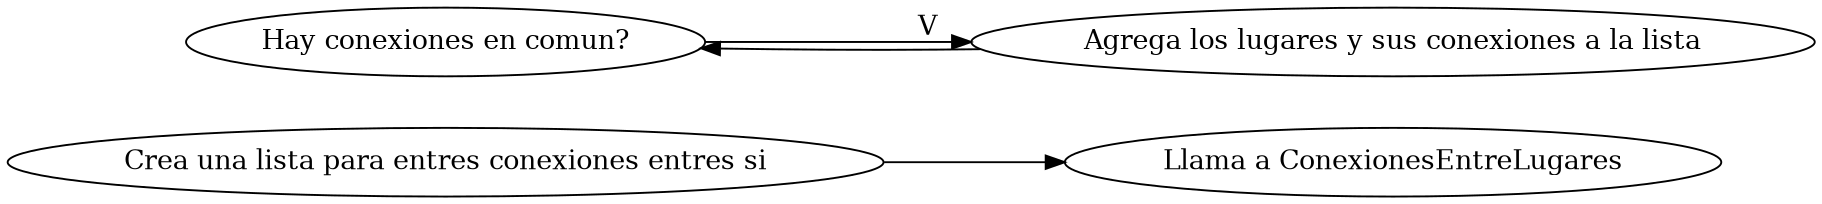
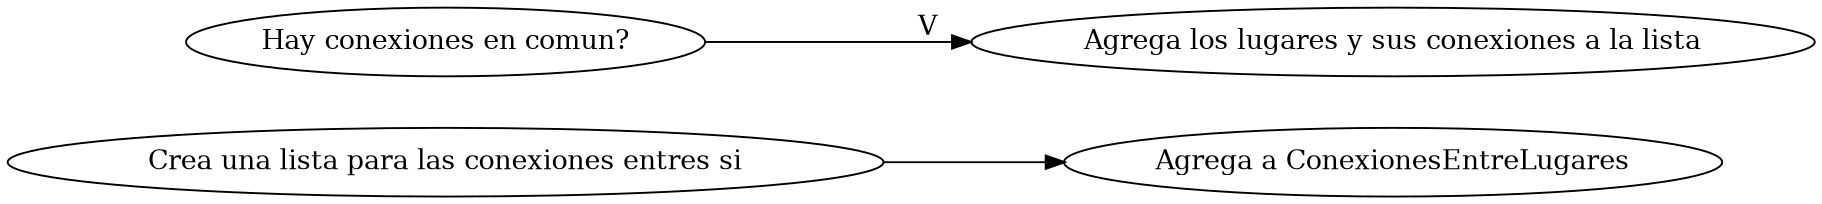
(850, 50) -> none
(446, 162) -> (446, 162)
(1393, 162) -> (1393, 162)
